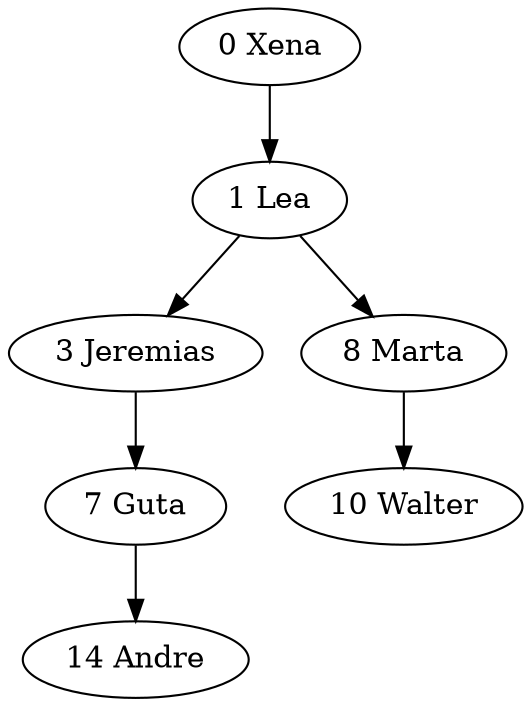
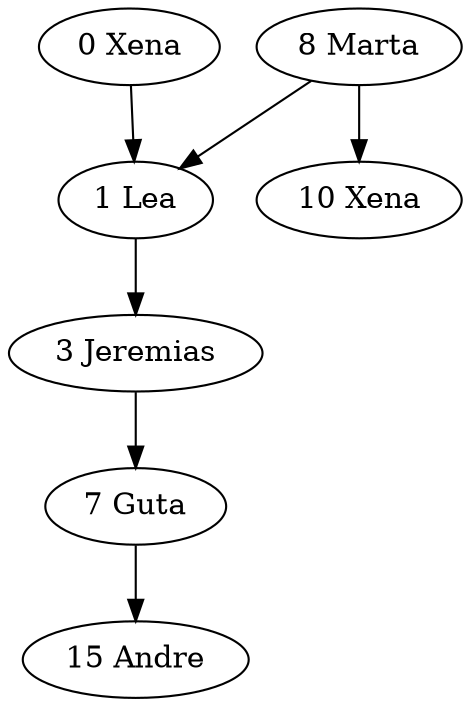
(329, 268) -> (254, 119)
(404, 506) -> (359, 200)
(136, 660) -> (136, 660)
